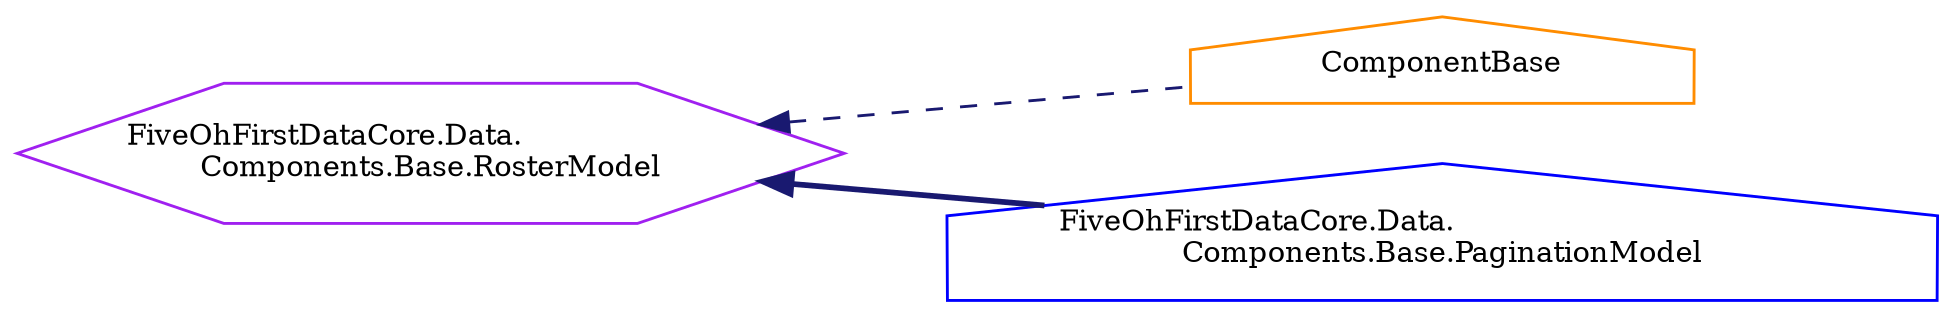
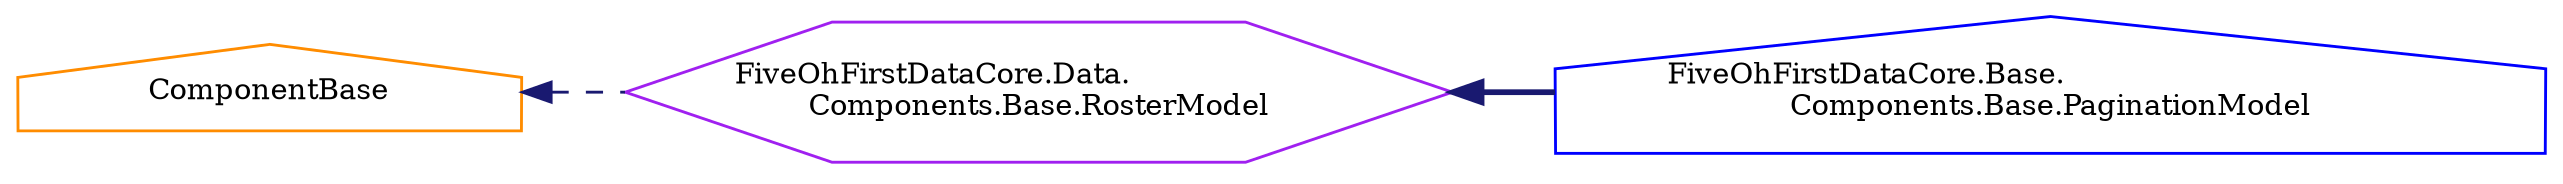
(990, 104) -> (588, 92)
(1442, 239) -> (2050, 92)
